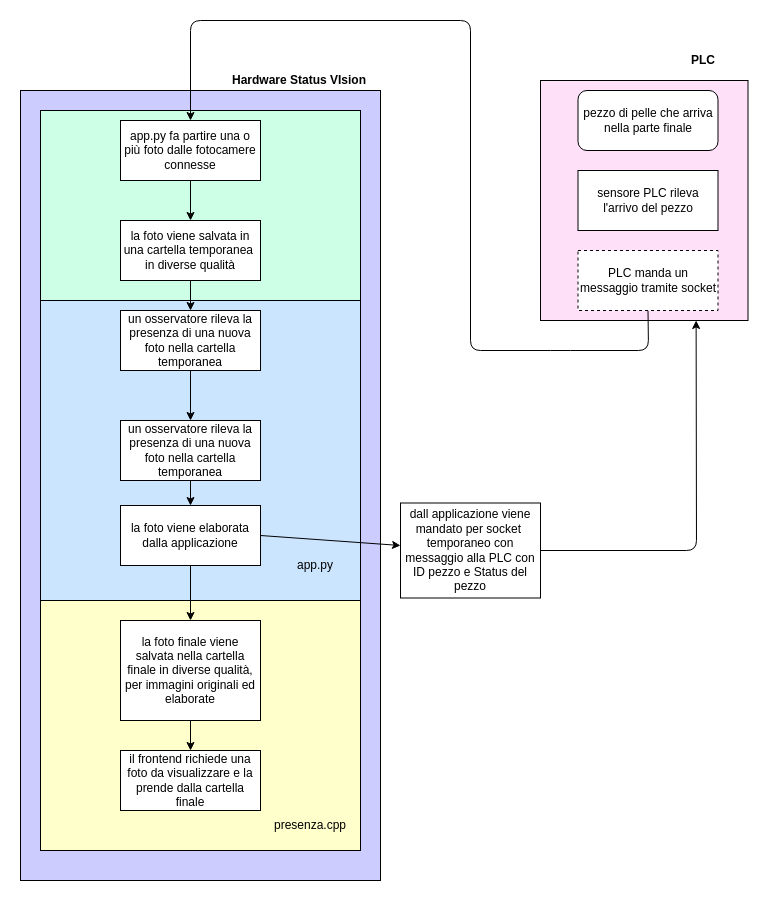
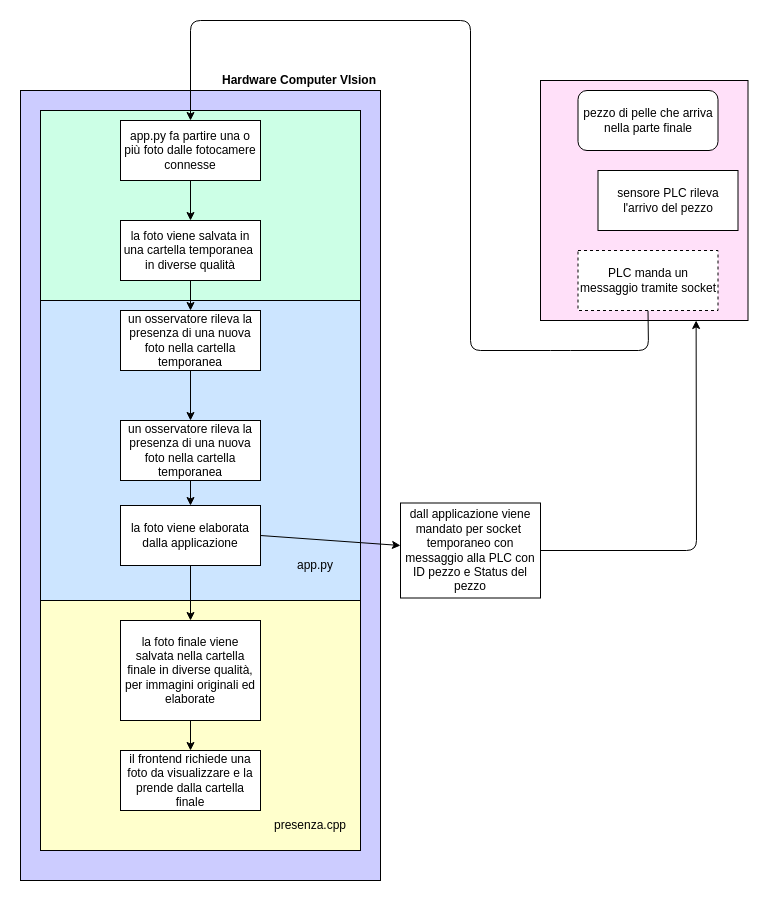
(703, 61) -> none
(300, 81) -> (300, 81)
(648, 201) -> (668, 201)
